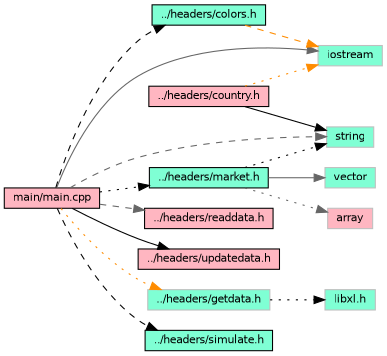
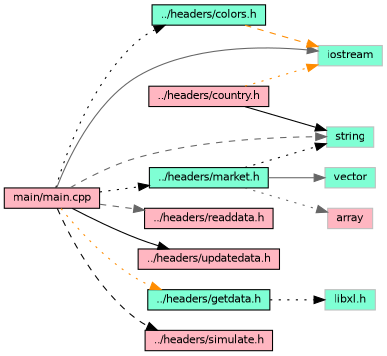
(92, 100) -> (92, 100)
(209, 300) -> (209, 300)
(209, 341) -> (209, 341)
